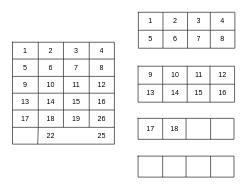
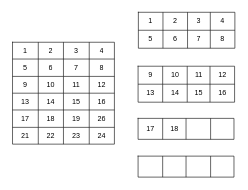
none -> (25, 136)
none -> (76, 136)
(102, 136) -> (102, 136)
